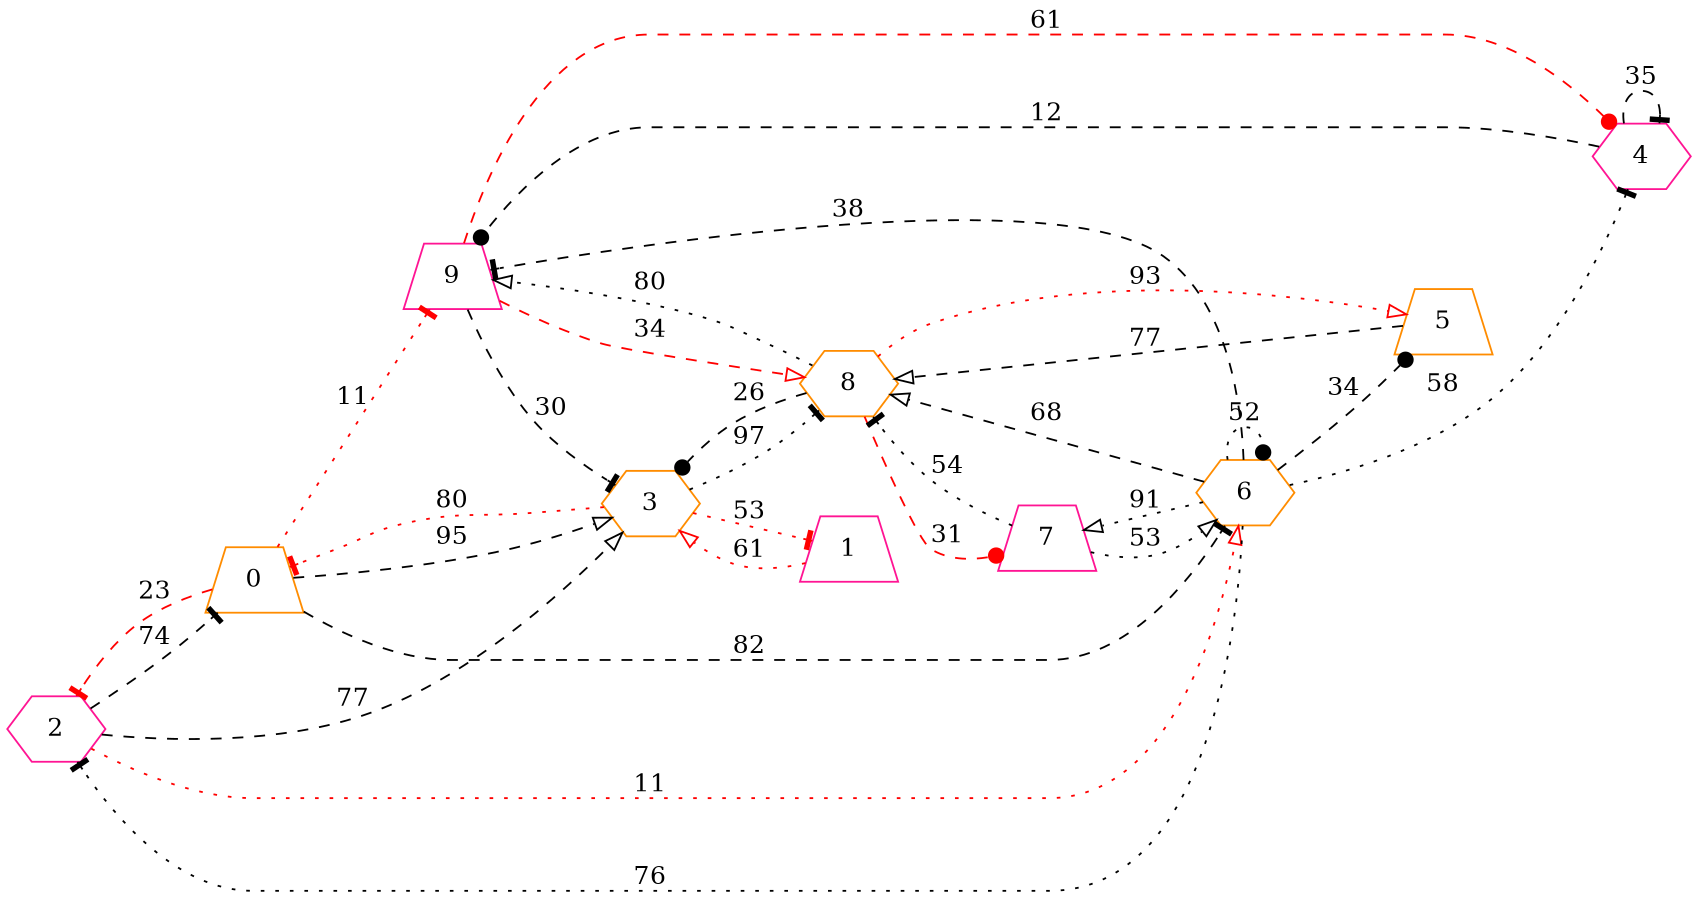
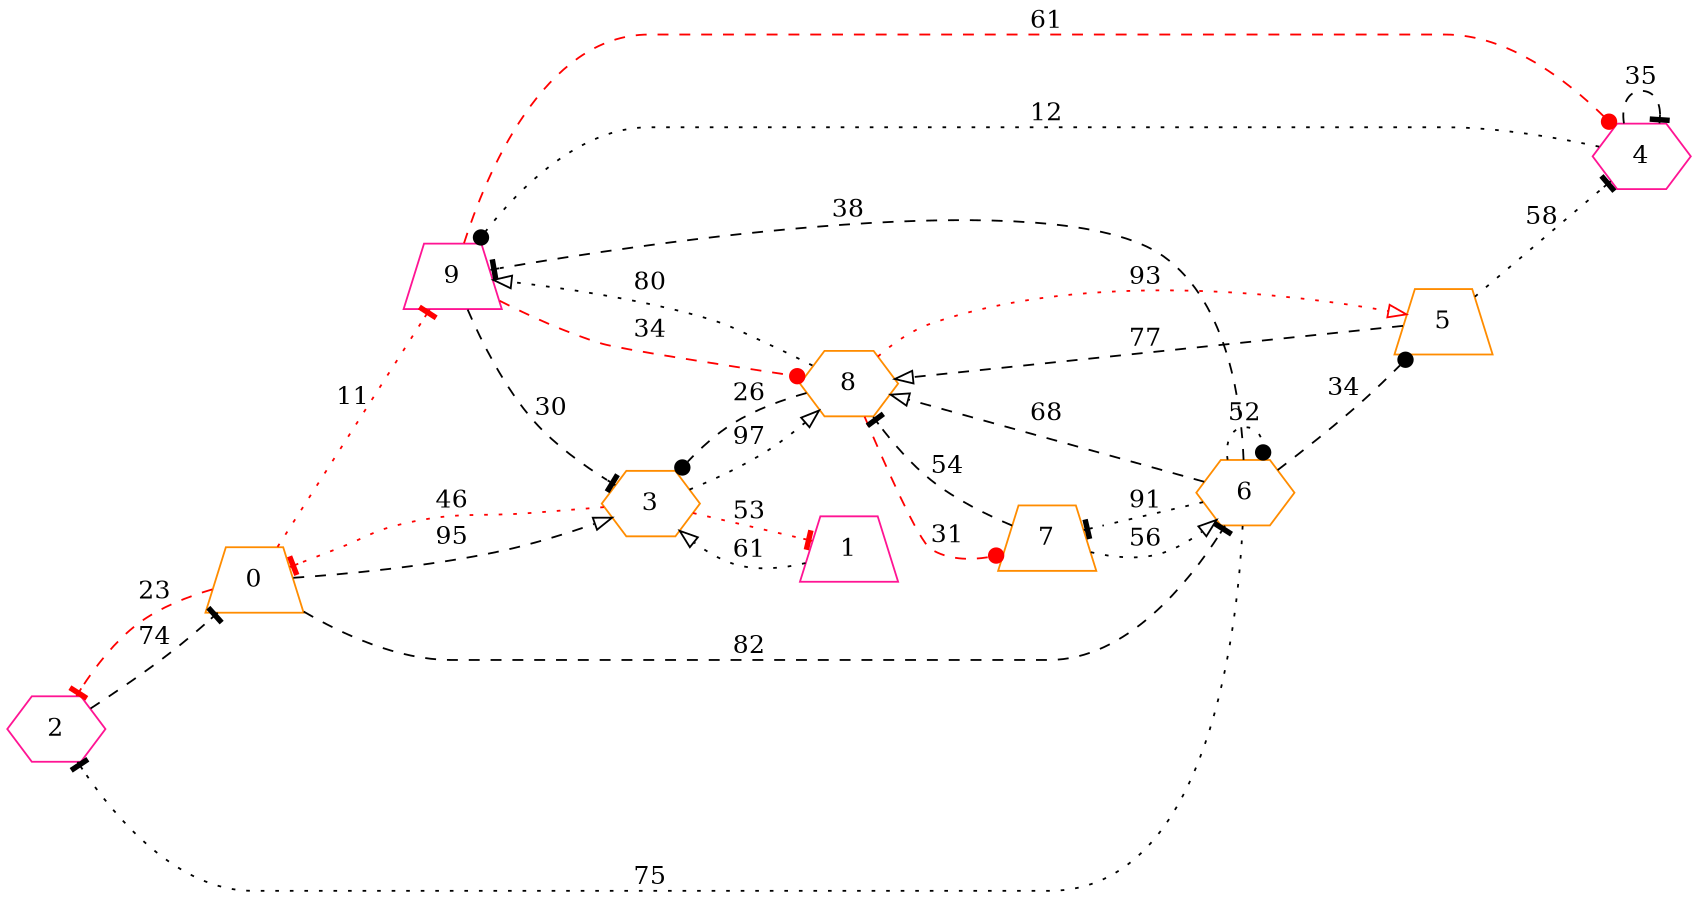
(1025, 127) -> (1025, 127)
(641, 351) -> (641, 351)
(1500, 392) -> (1539, 242)
(750, 461) -> (750, 461)
(938, 485) -> (938, 485)
(453, 501) -> (453, 501)
(1153, 514) -> (1153, 514)
(1047, 538) -> (1047, 538)
(1146, 539) -> (1146, 539)
(747, 567) -> (747, 567)
(381, 709) -> none
(735, 798) -> none
(651, 877) -> (651, 877)
